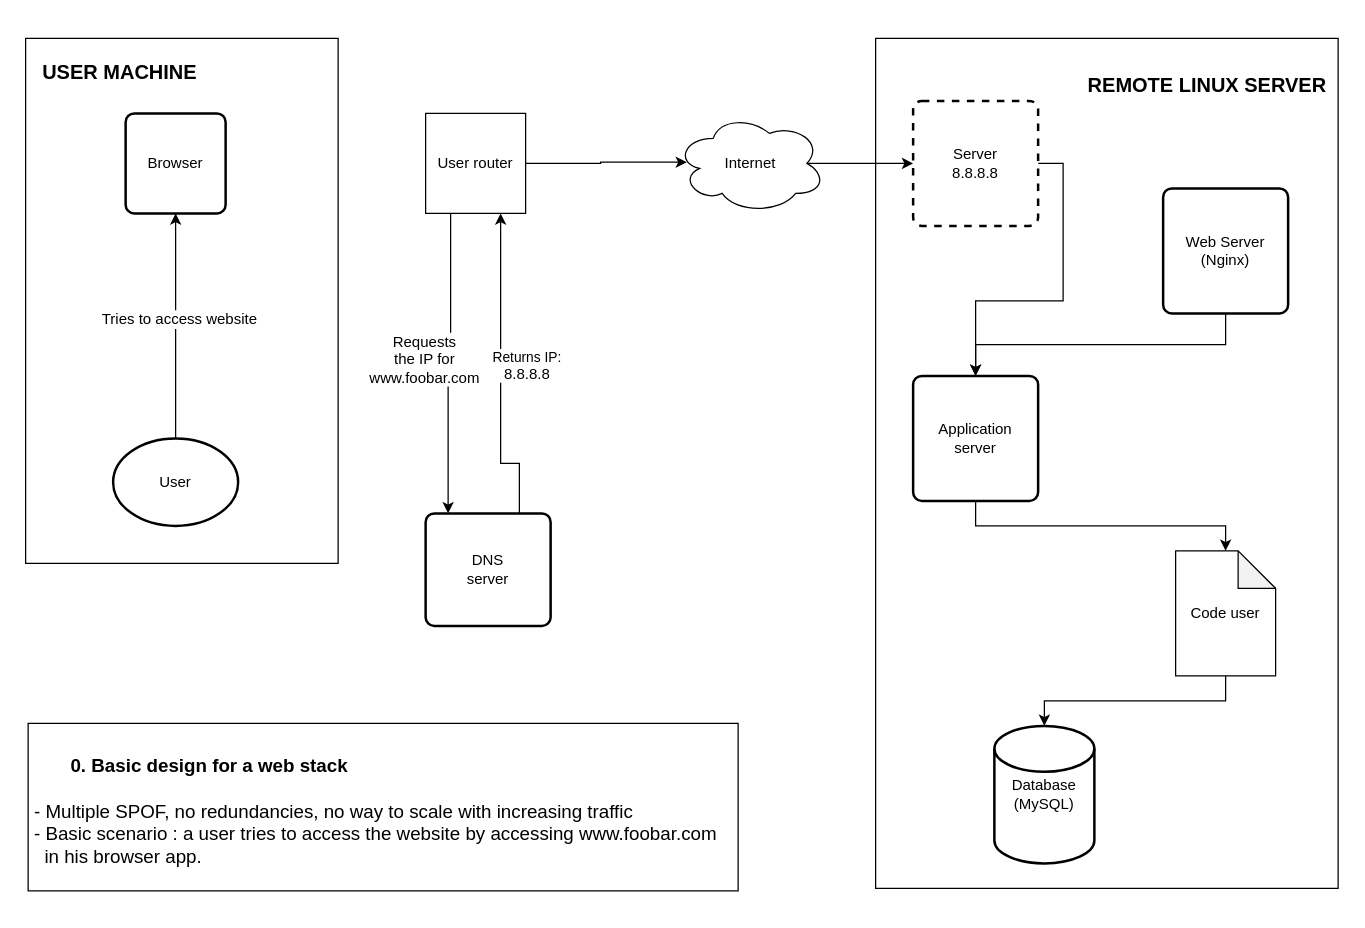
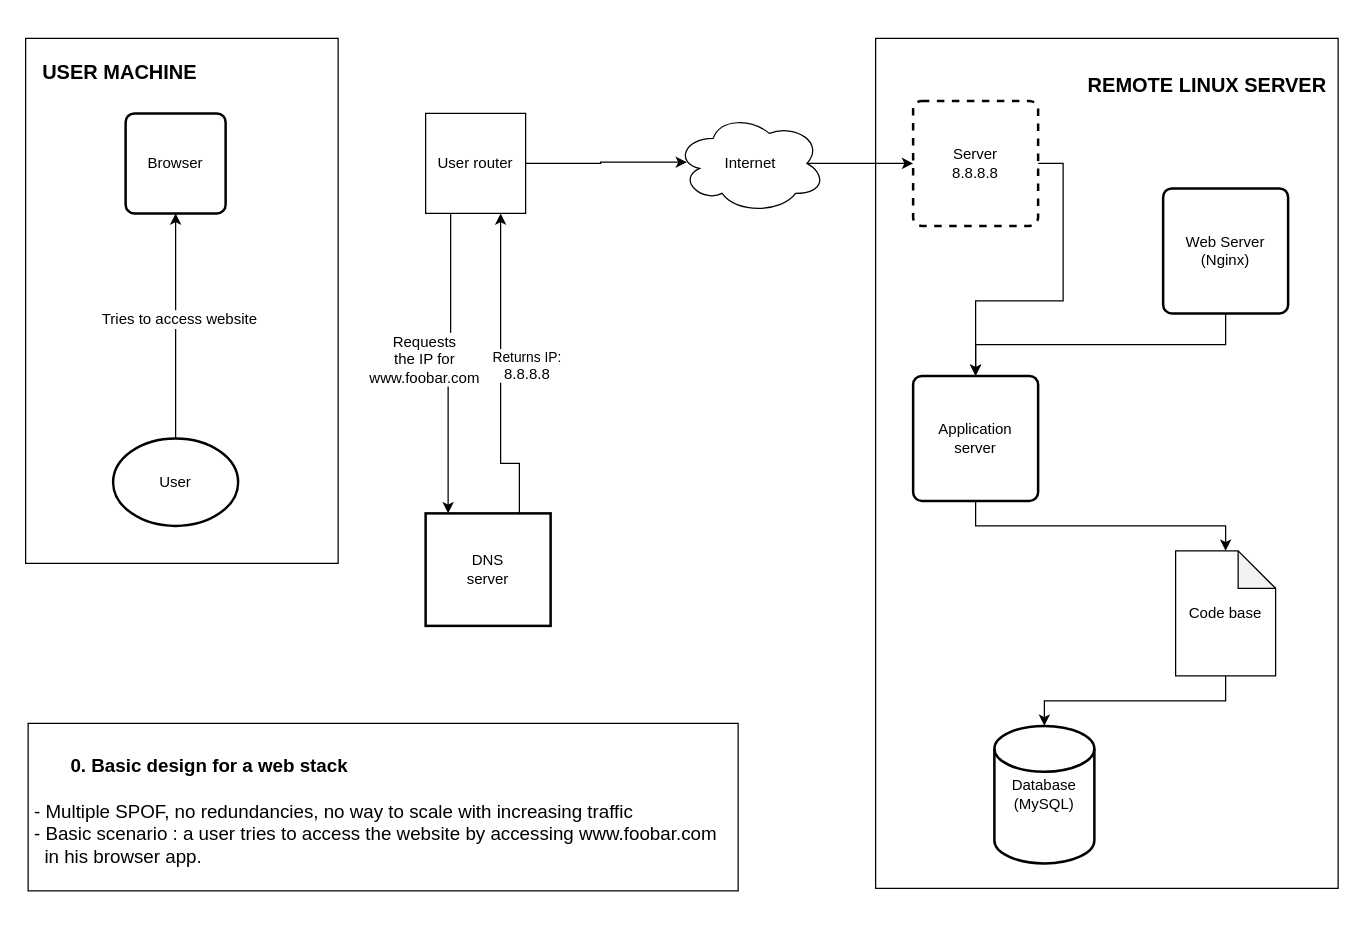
(488, 569) -> (488, 569)
(1226, 613) -> (1226, 613)
